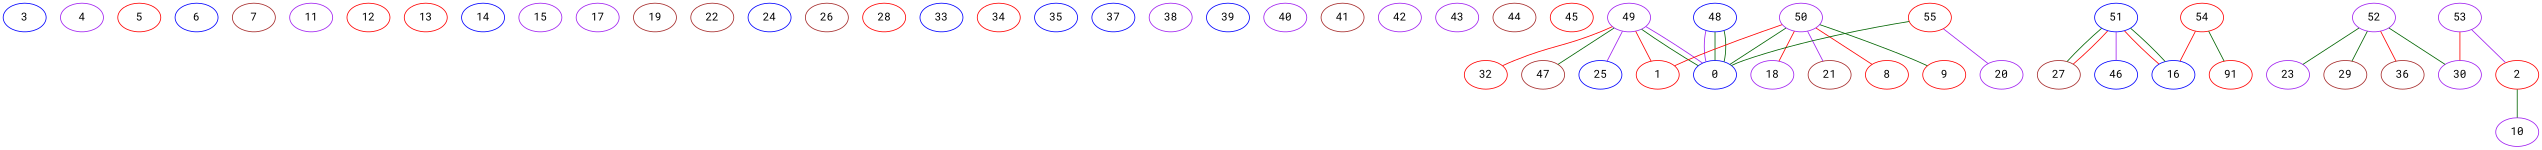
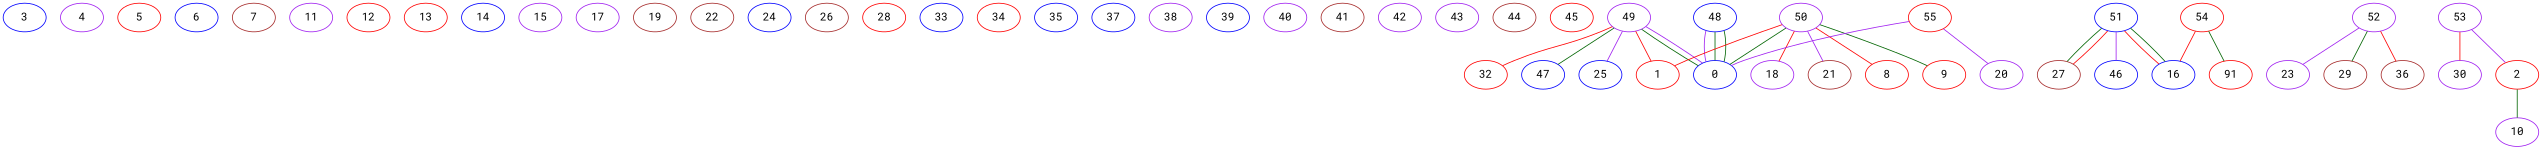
(1819, 39) -> (1819, 39)
(2331, 46) -> (2331, 46)
(2417, 46) -> none
(1543, 75) -> (1543, 75)
